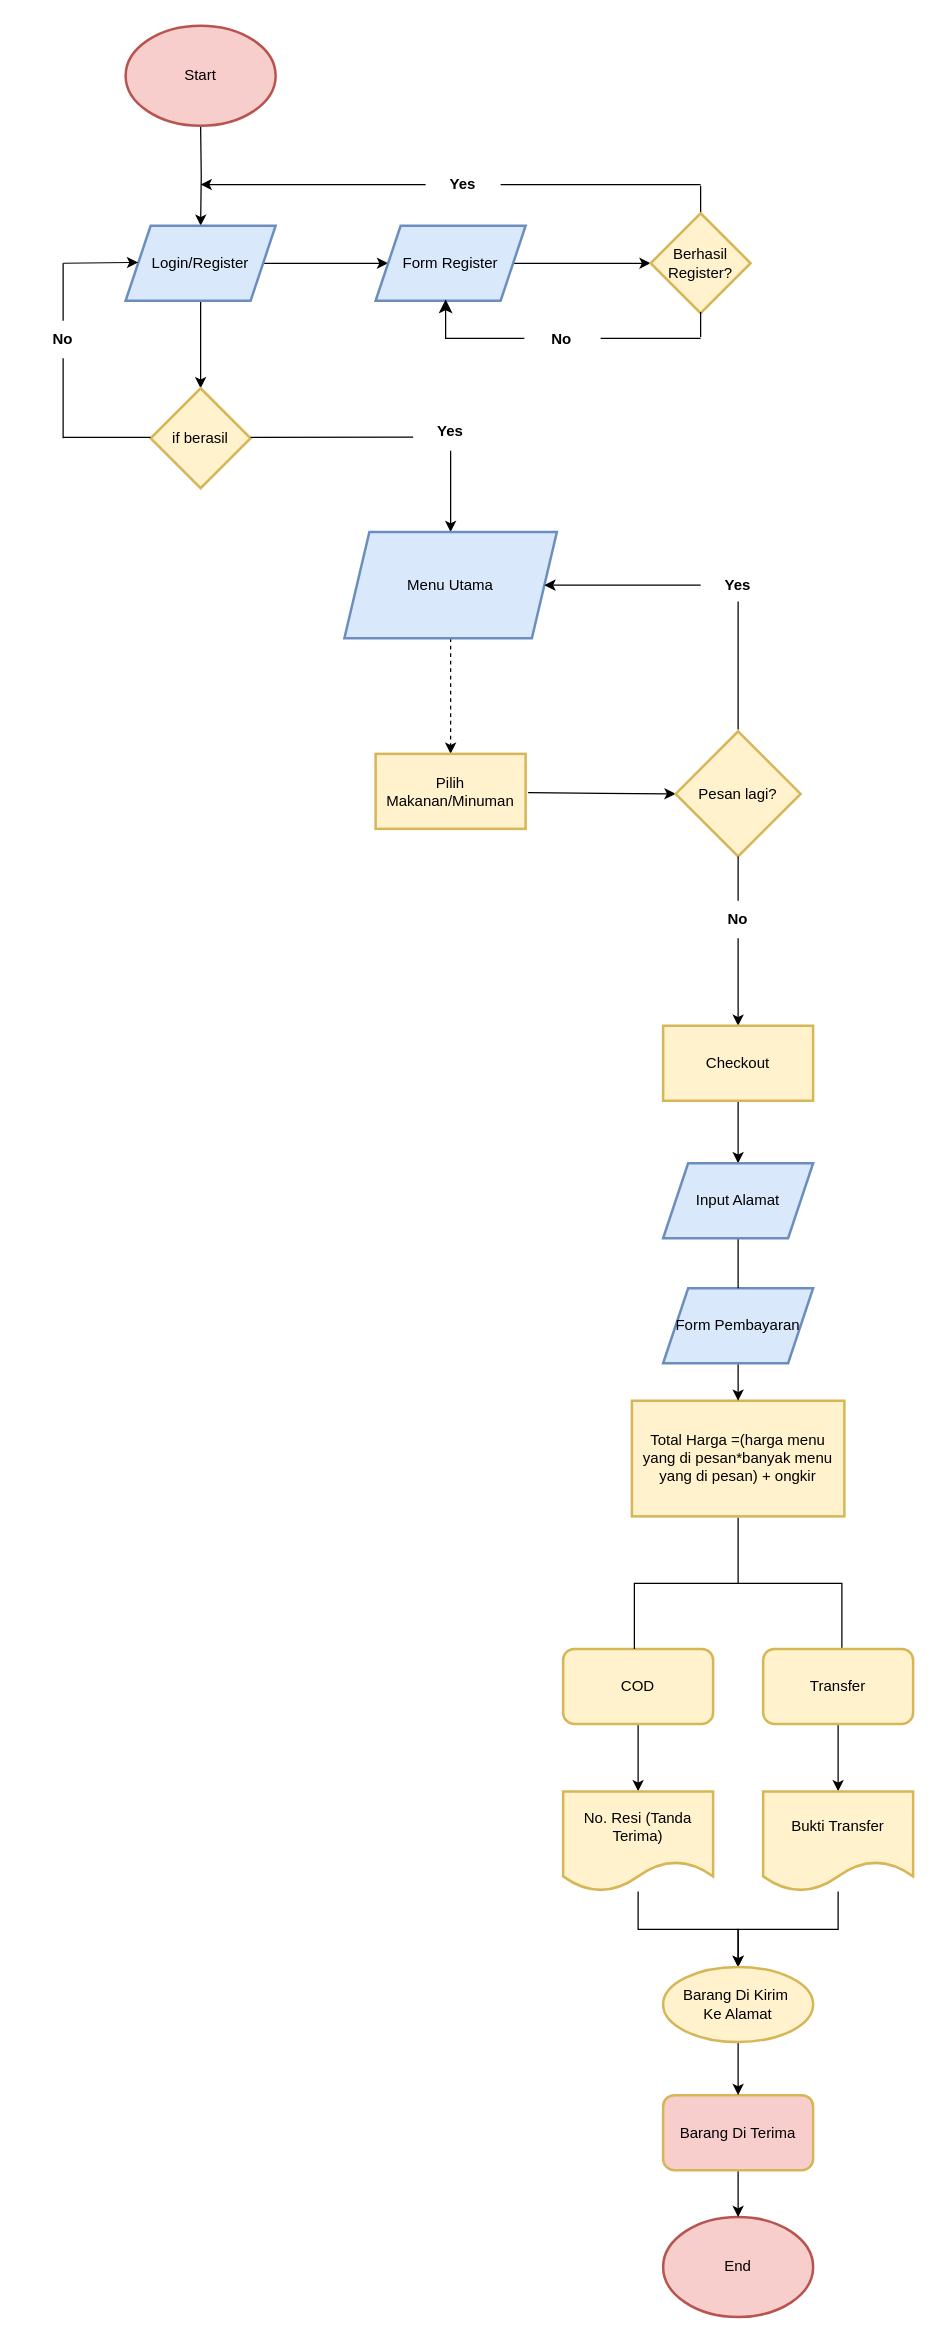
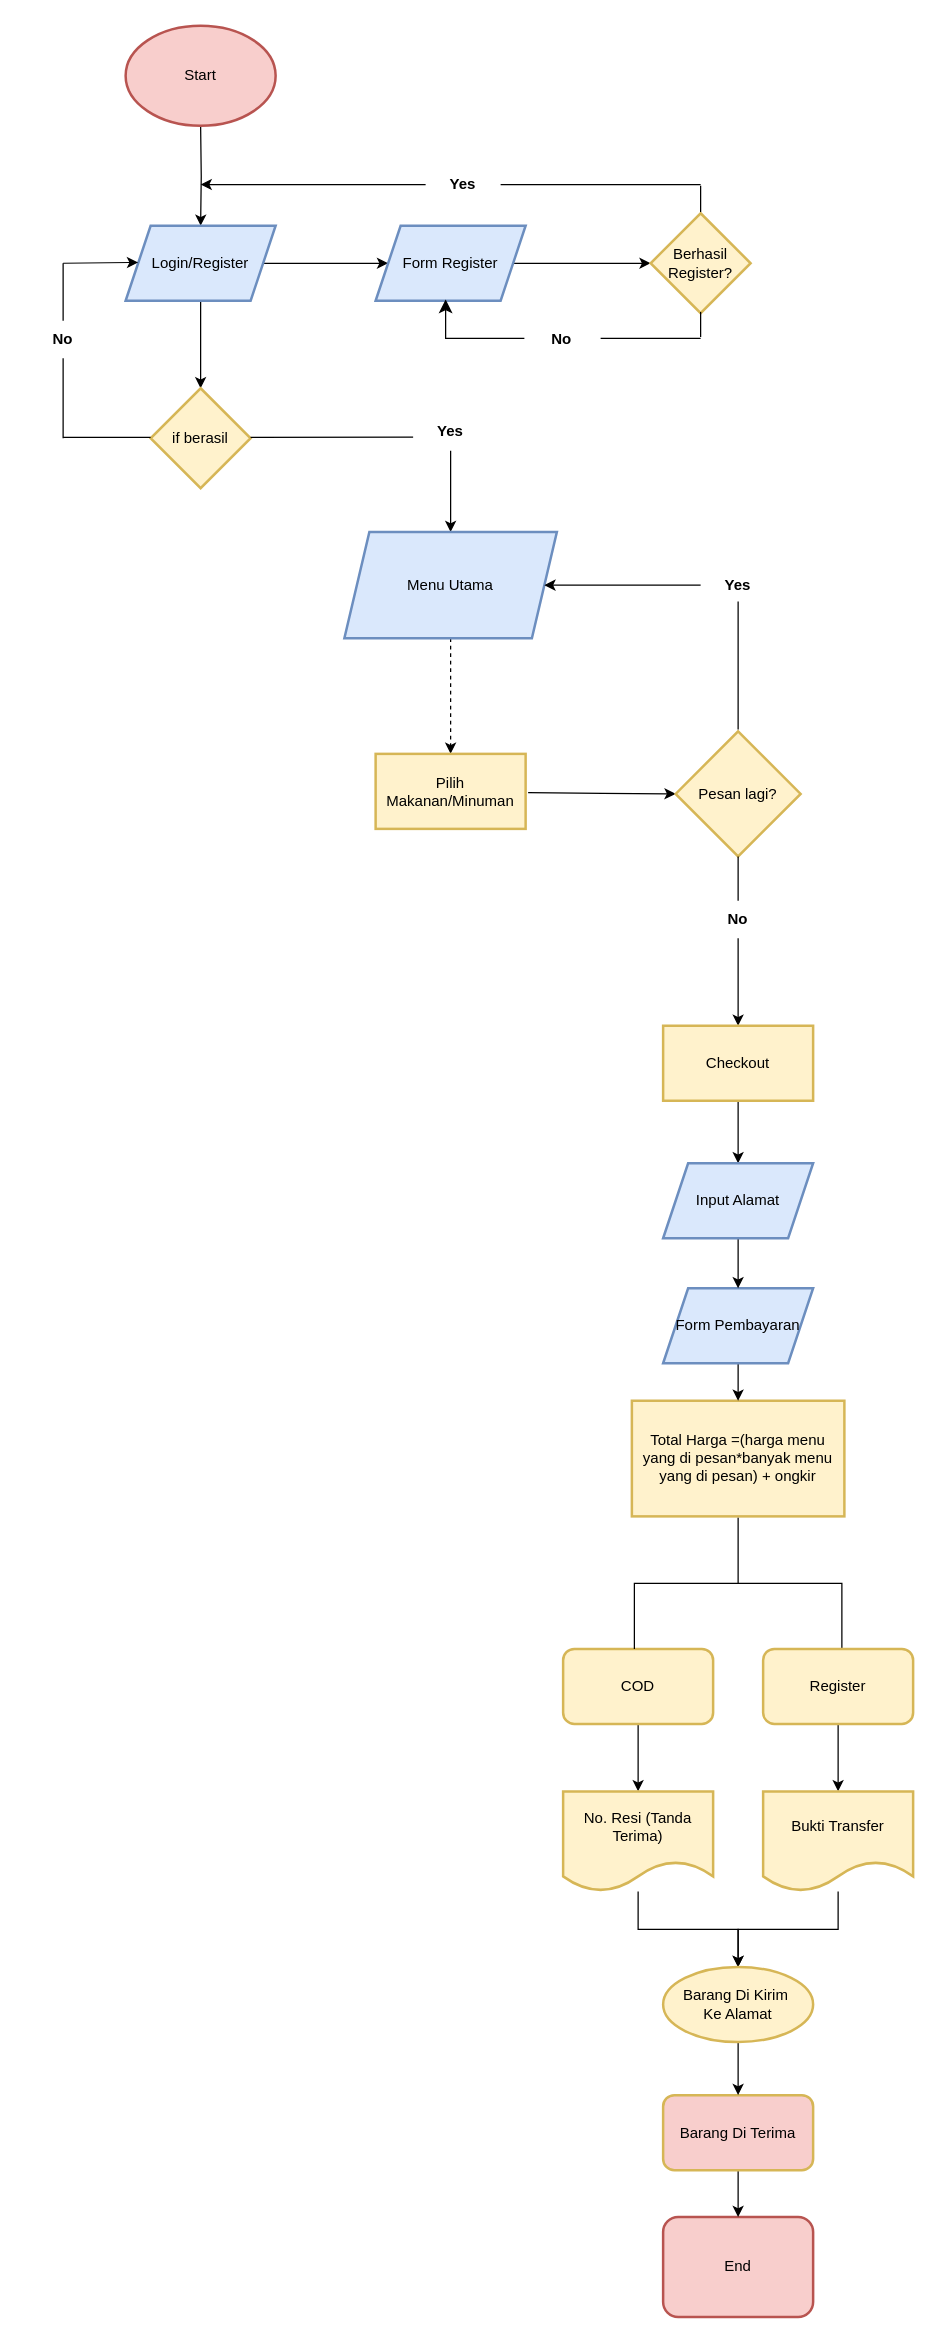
(738, 1281) -> (738, 1278)
(838, 1687) -> (838, 1687)
(738, 2267) -> (738, 2267)
